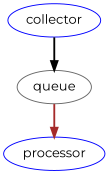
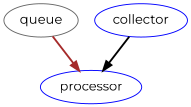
(54, 49) -> (119, 50)
